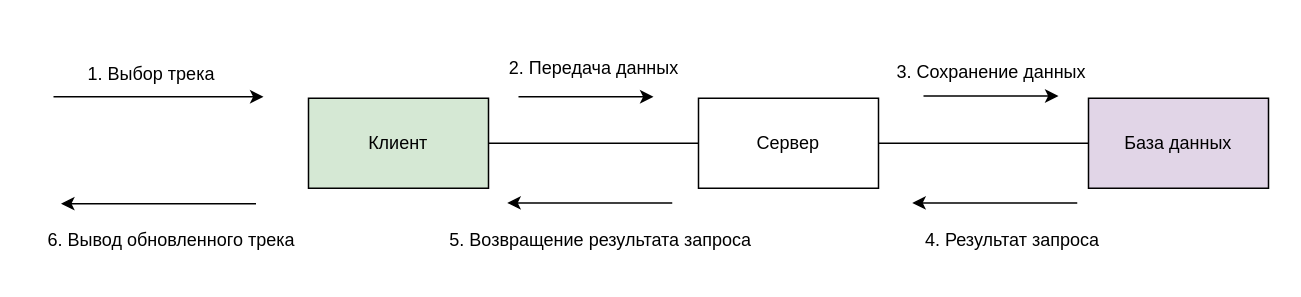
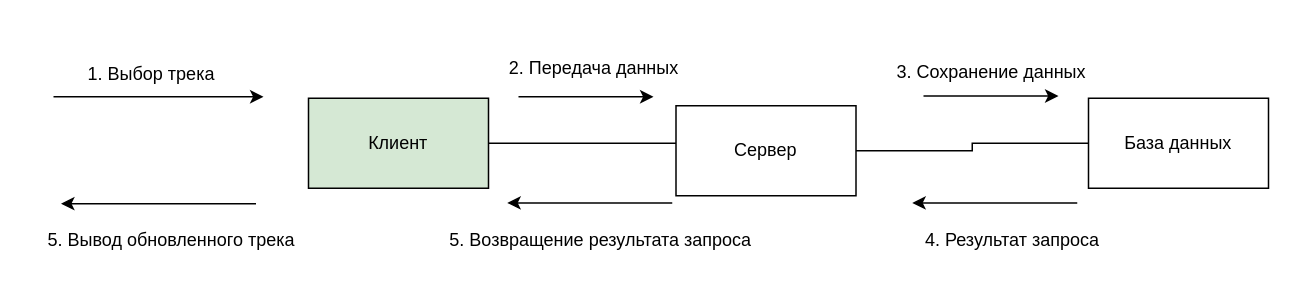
(788, 143) -> (766, 151)
(1178, 143) -> (1178, 143)
(174, 241) -> (174, 241)
